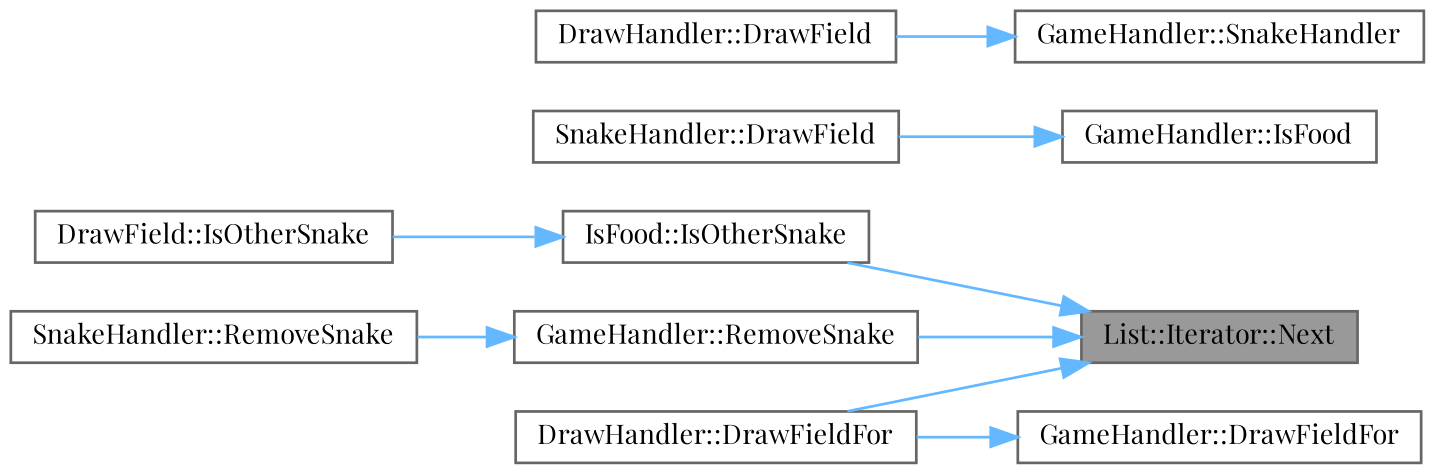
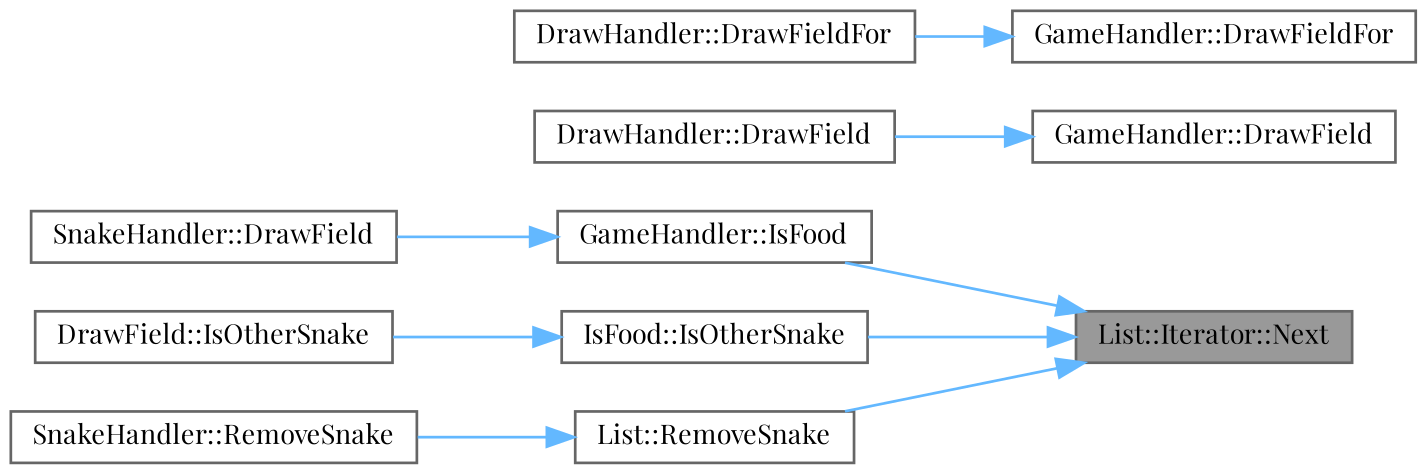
(1219, 37) -> (1214, 137)
(716, 337) -> (715, 437)
(955, 390) -> (951, 284)
